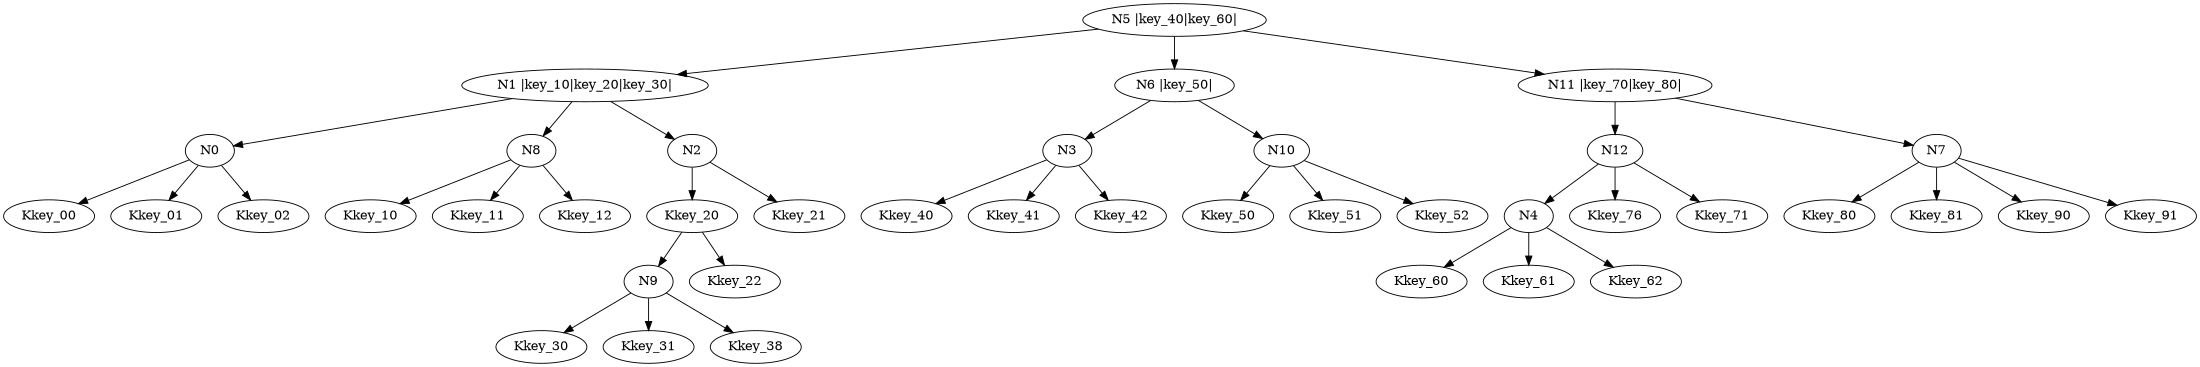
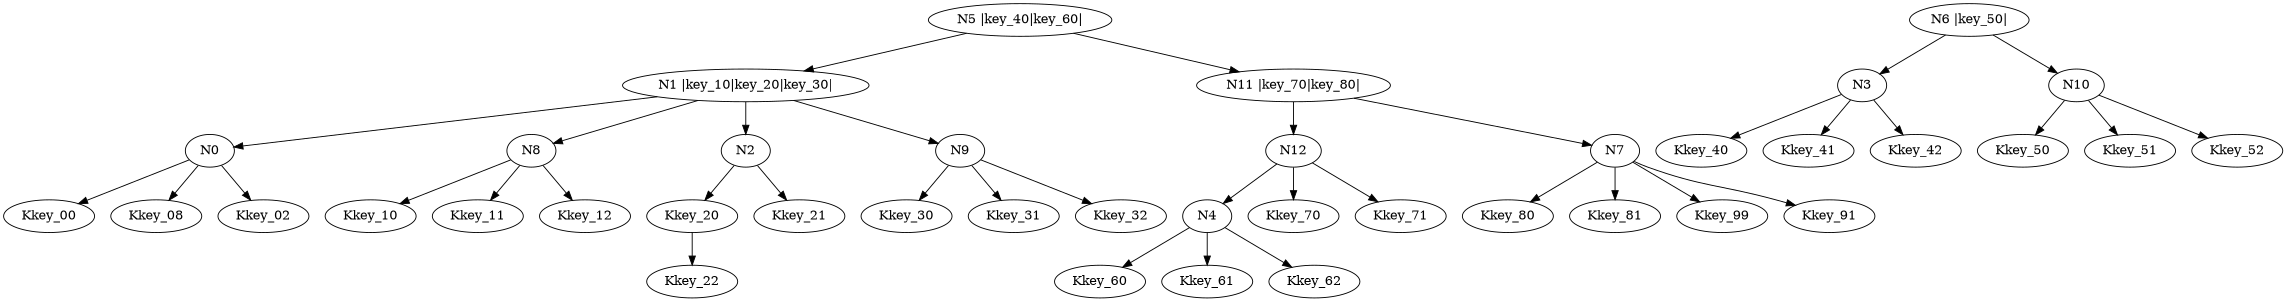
(1174, 48) -> none
(156, 216) -> (156, 216)
(1615, 216) -> (1293, 216)
(2044, 216) -> (1722, 216)
(673, 245) -> (861, 121)
(756, 347) -> (1121, 216)
